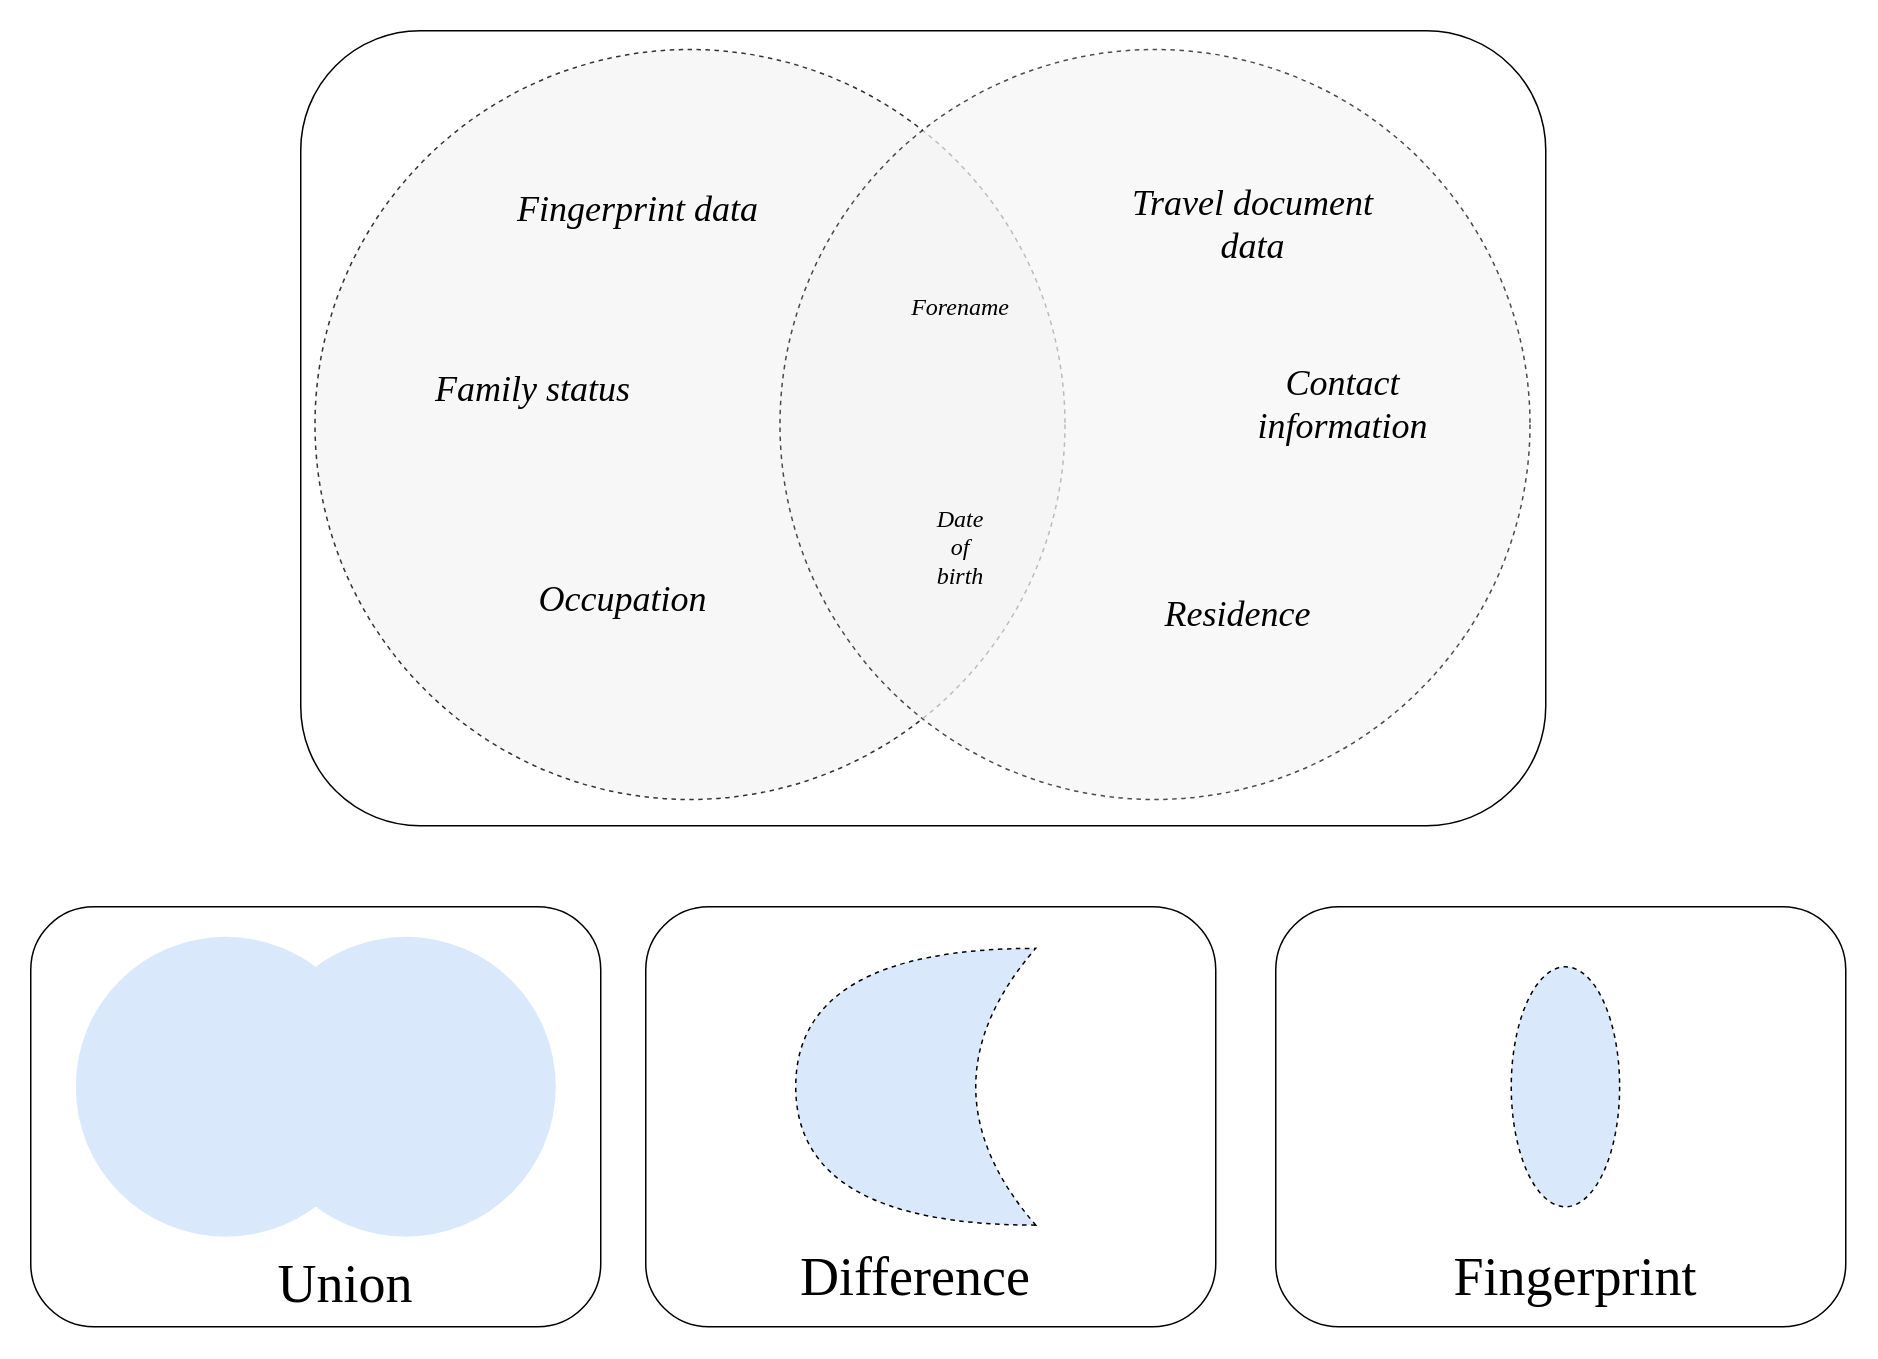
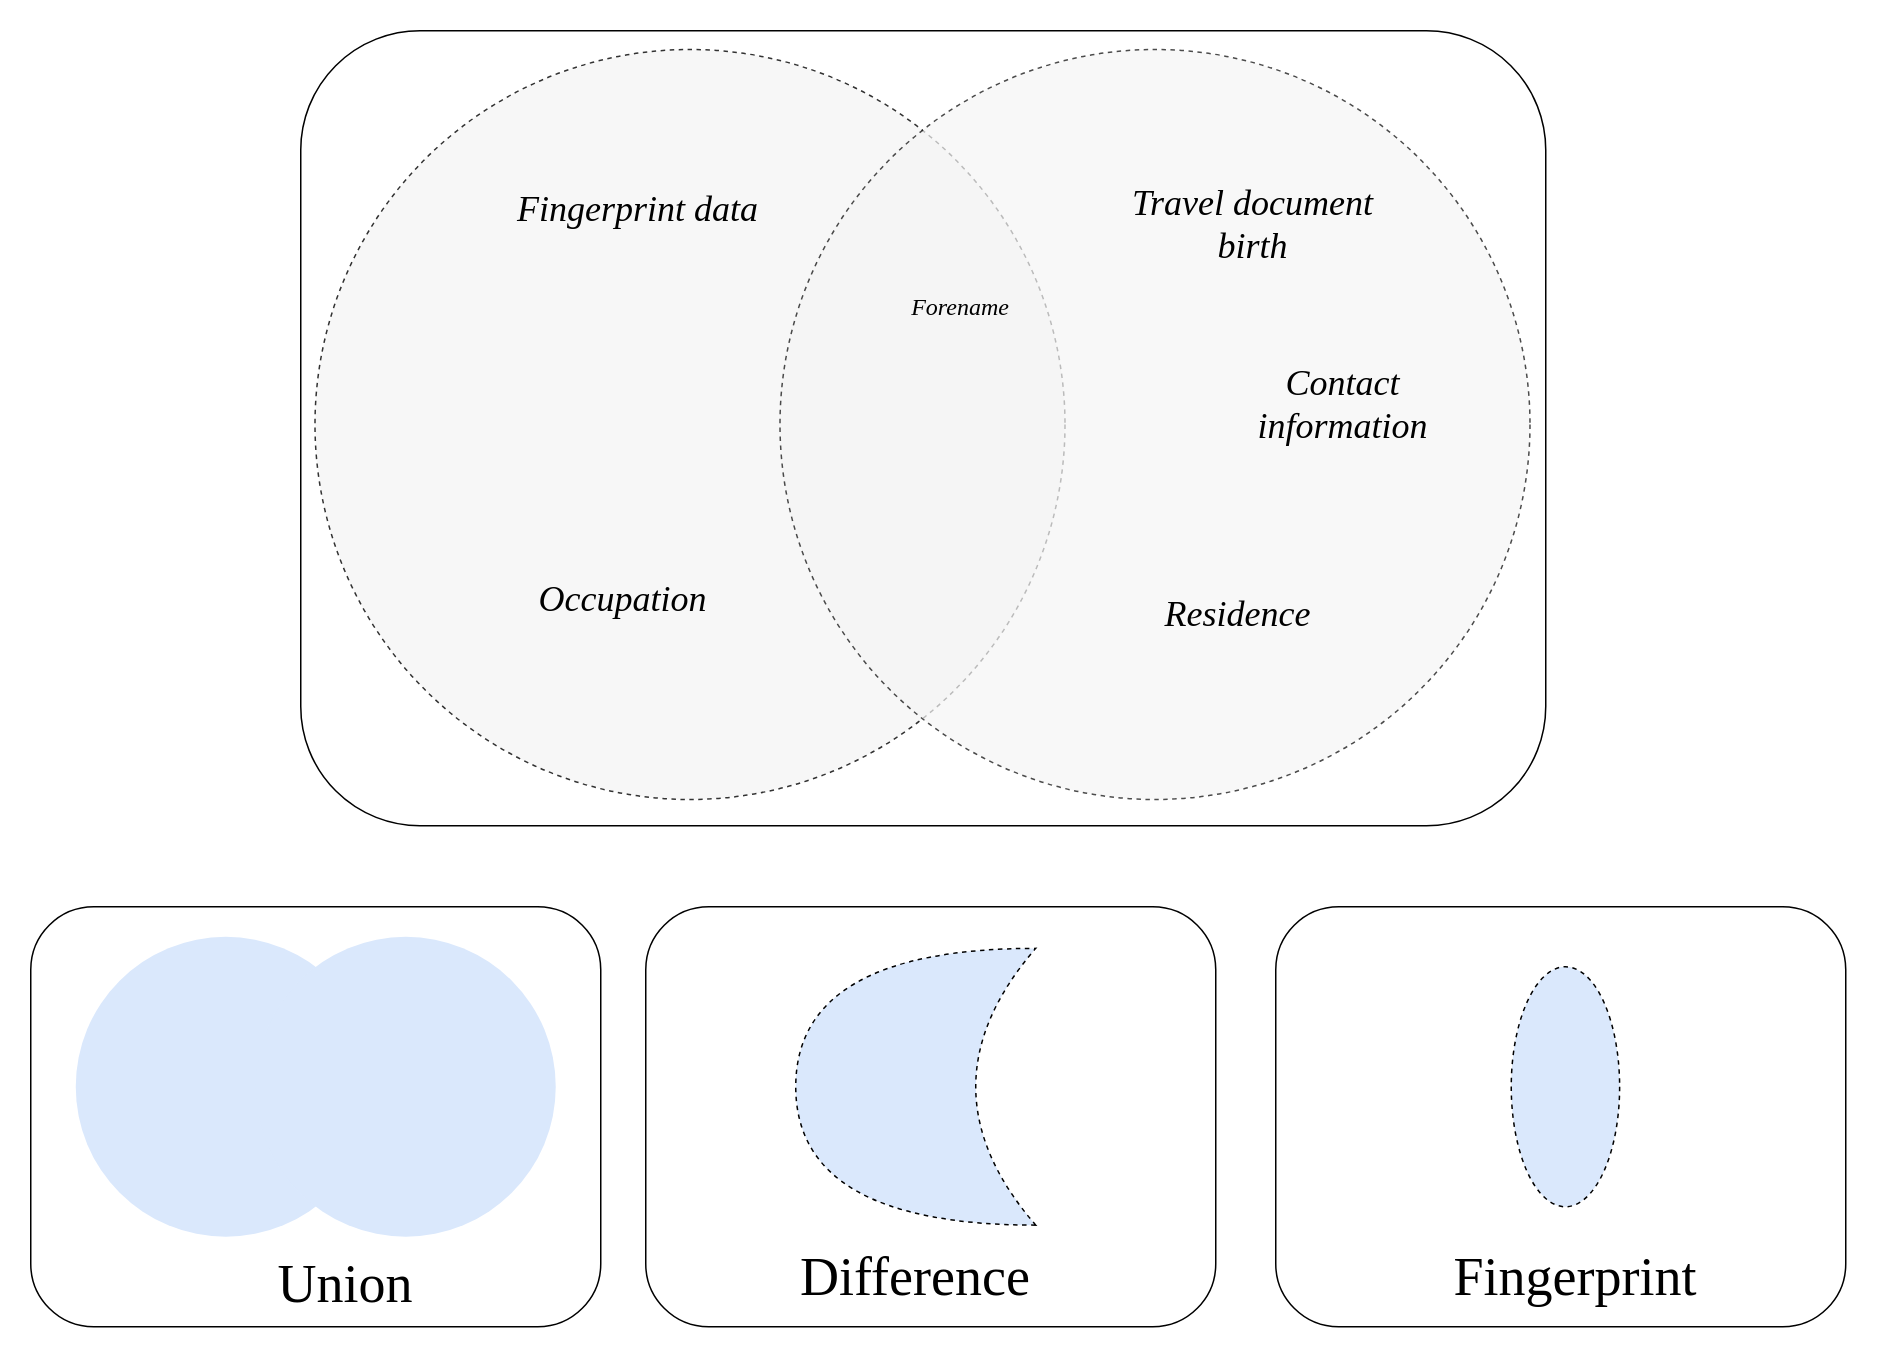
(1253, 224) -> (1253, 224)
(533, 389) -> none
(961, 547) -> none
